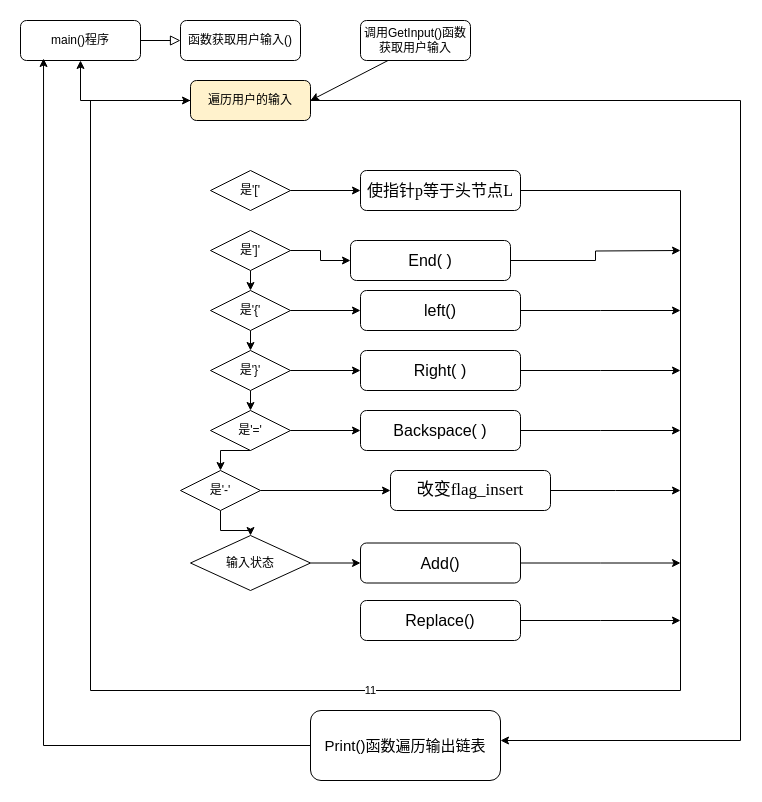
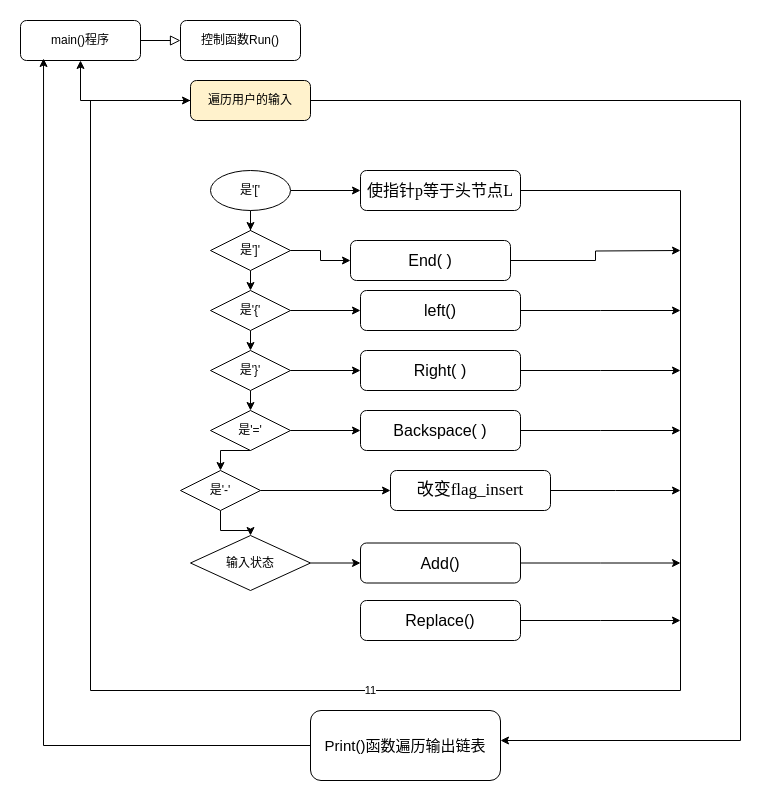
(241, 41) -> (241, 41)
(416, 41) -> none
(352, 79) -> none
(251, 191) -> (251, 191)
none -> (251, 225)
